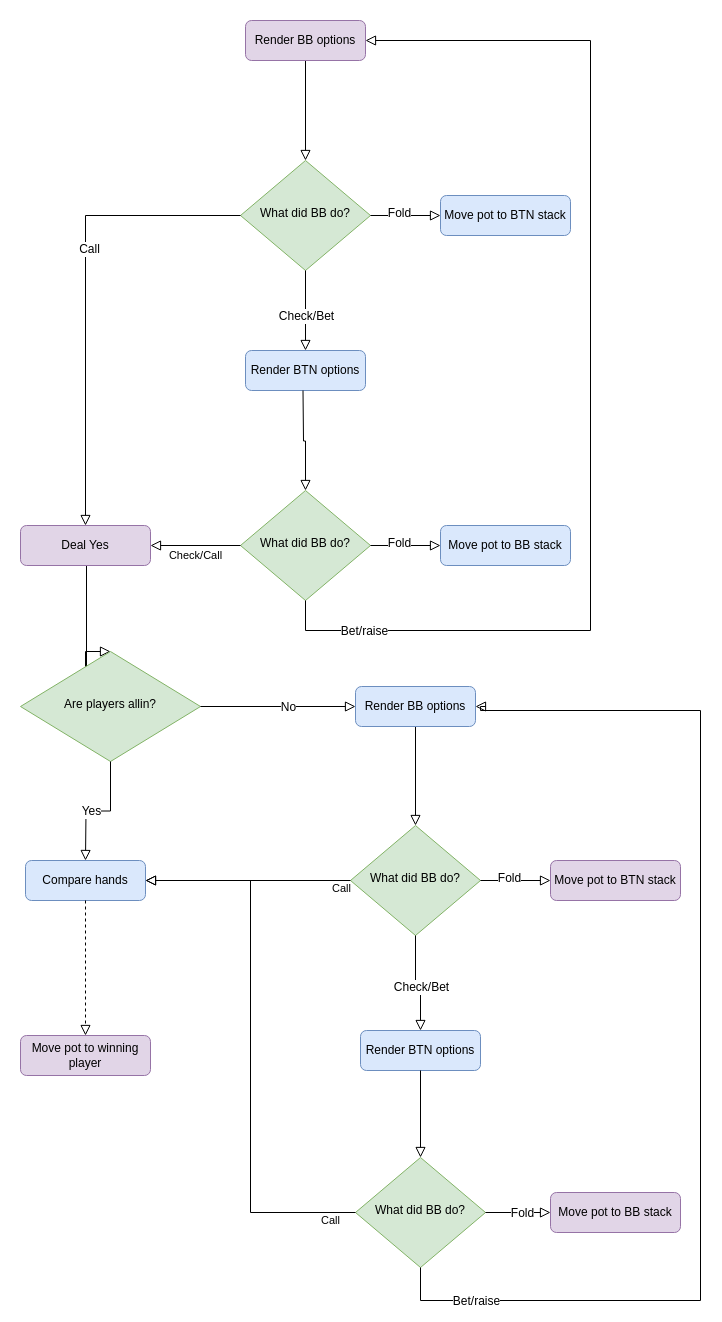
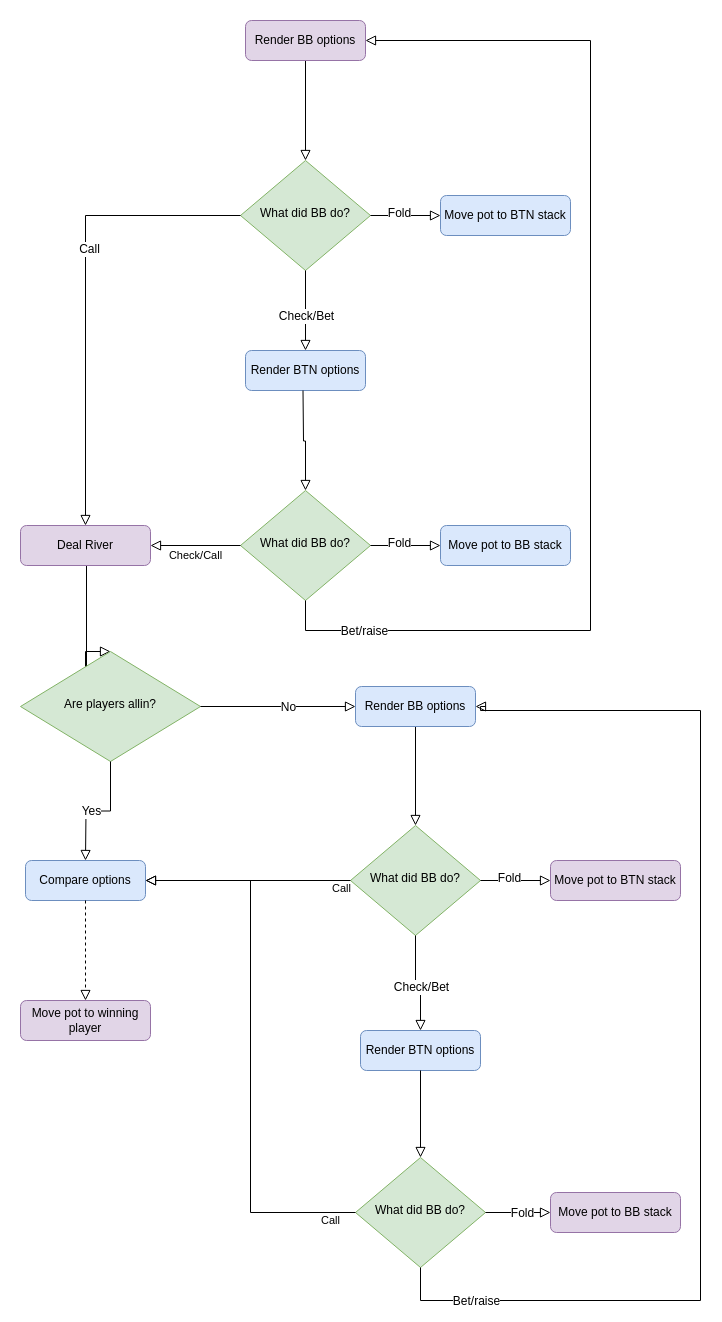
(86, 546) -> (86, 546)
(86, 881) -> (86, 881)
(86, 1056) -> (86, 1021)
